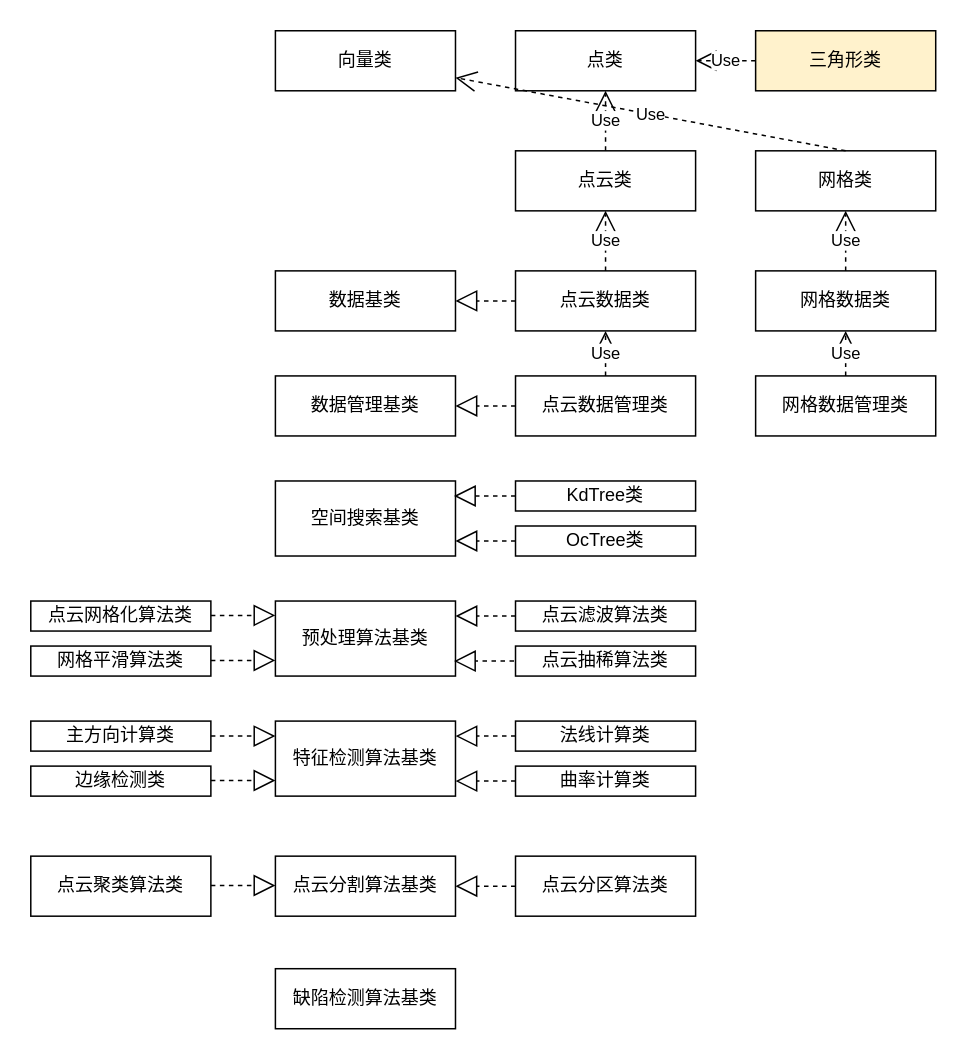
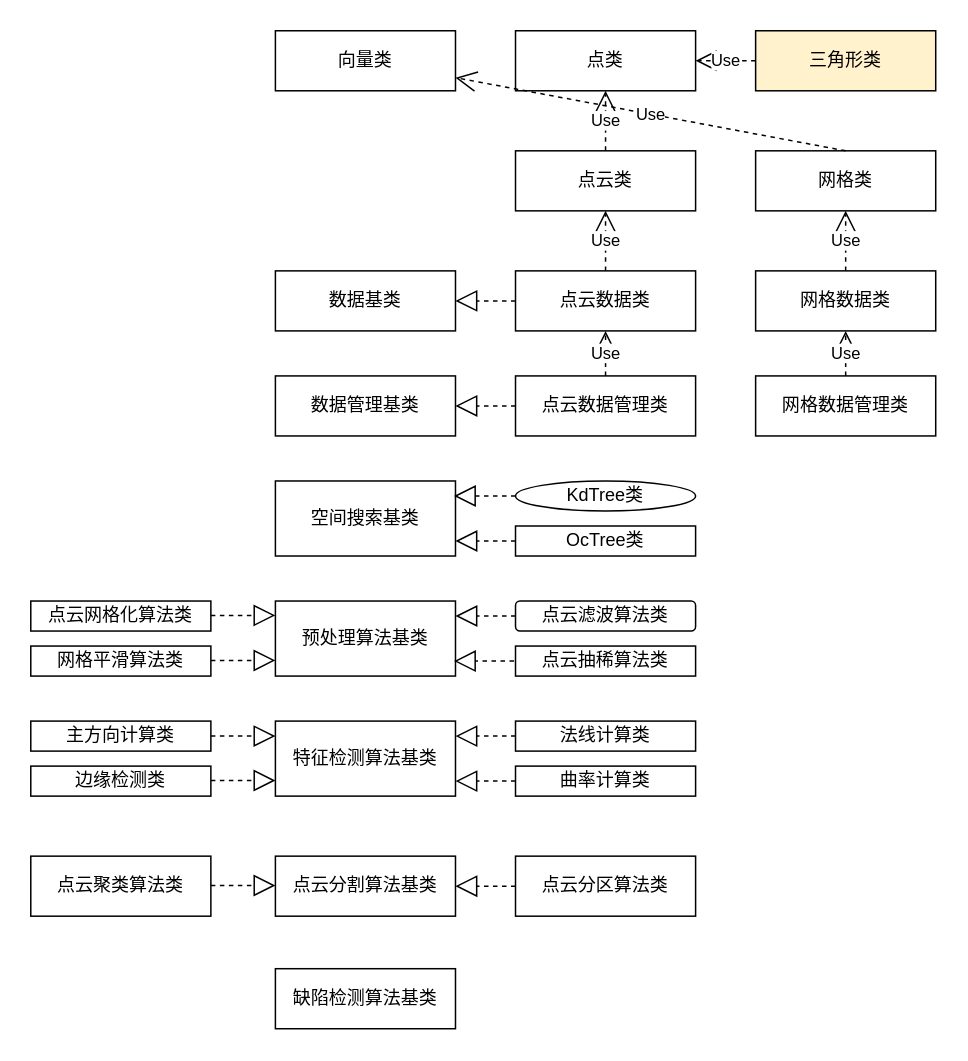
(605, 496) -> (605, 496)
(605, 616) -> (605, 616)
